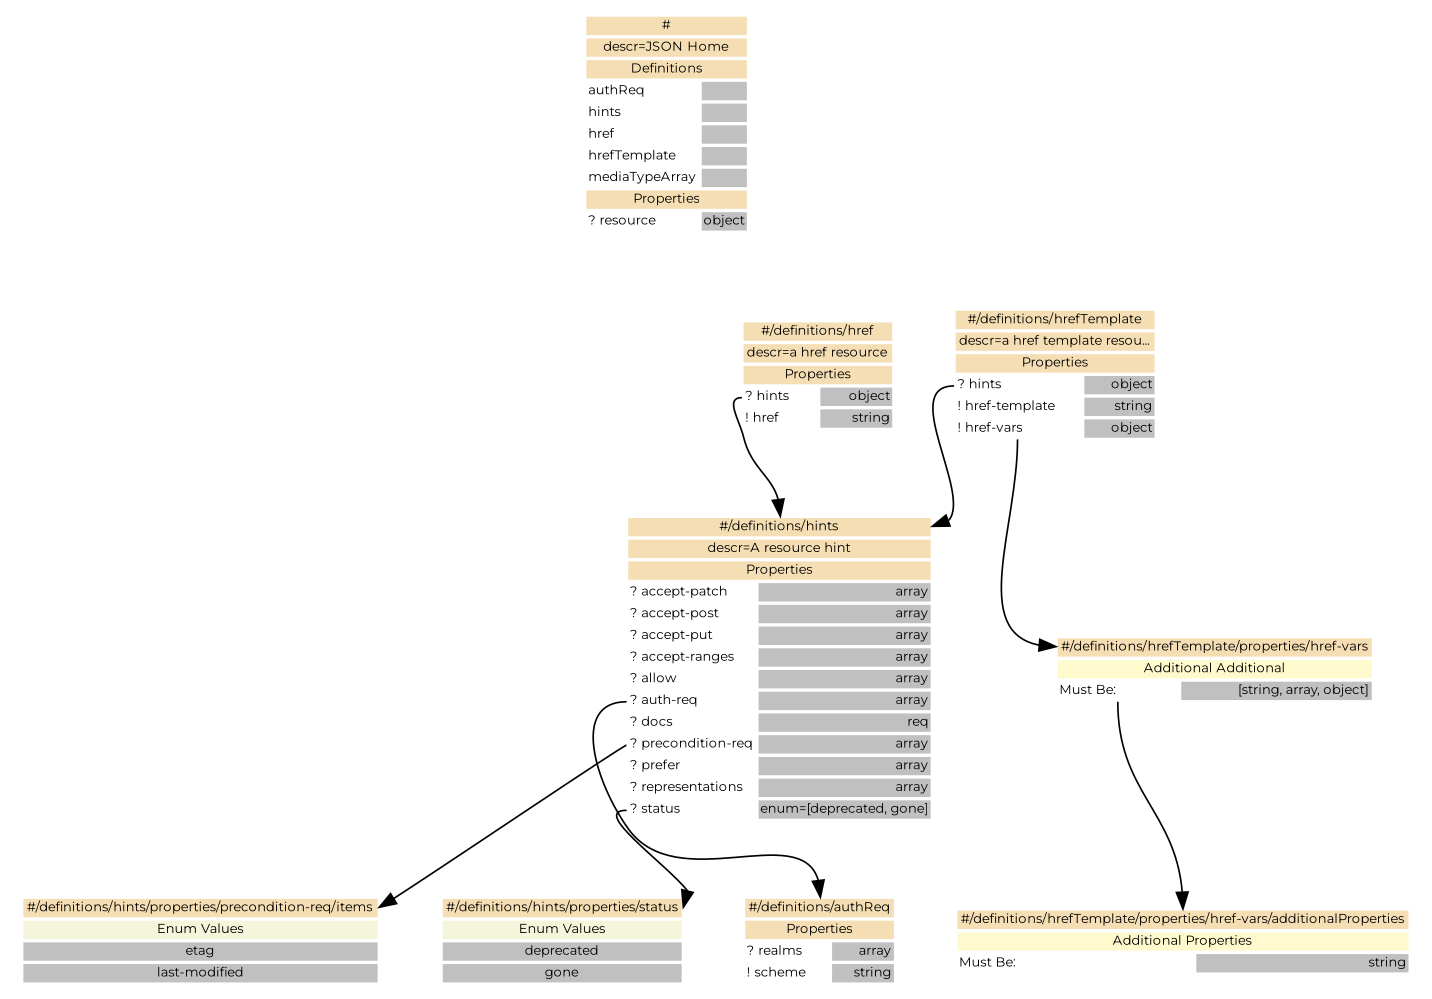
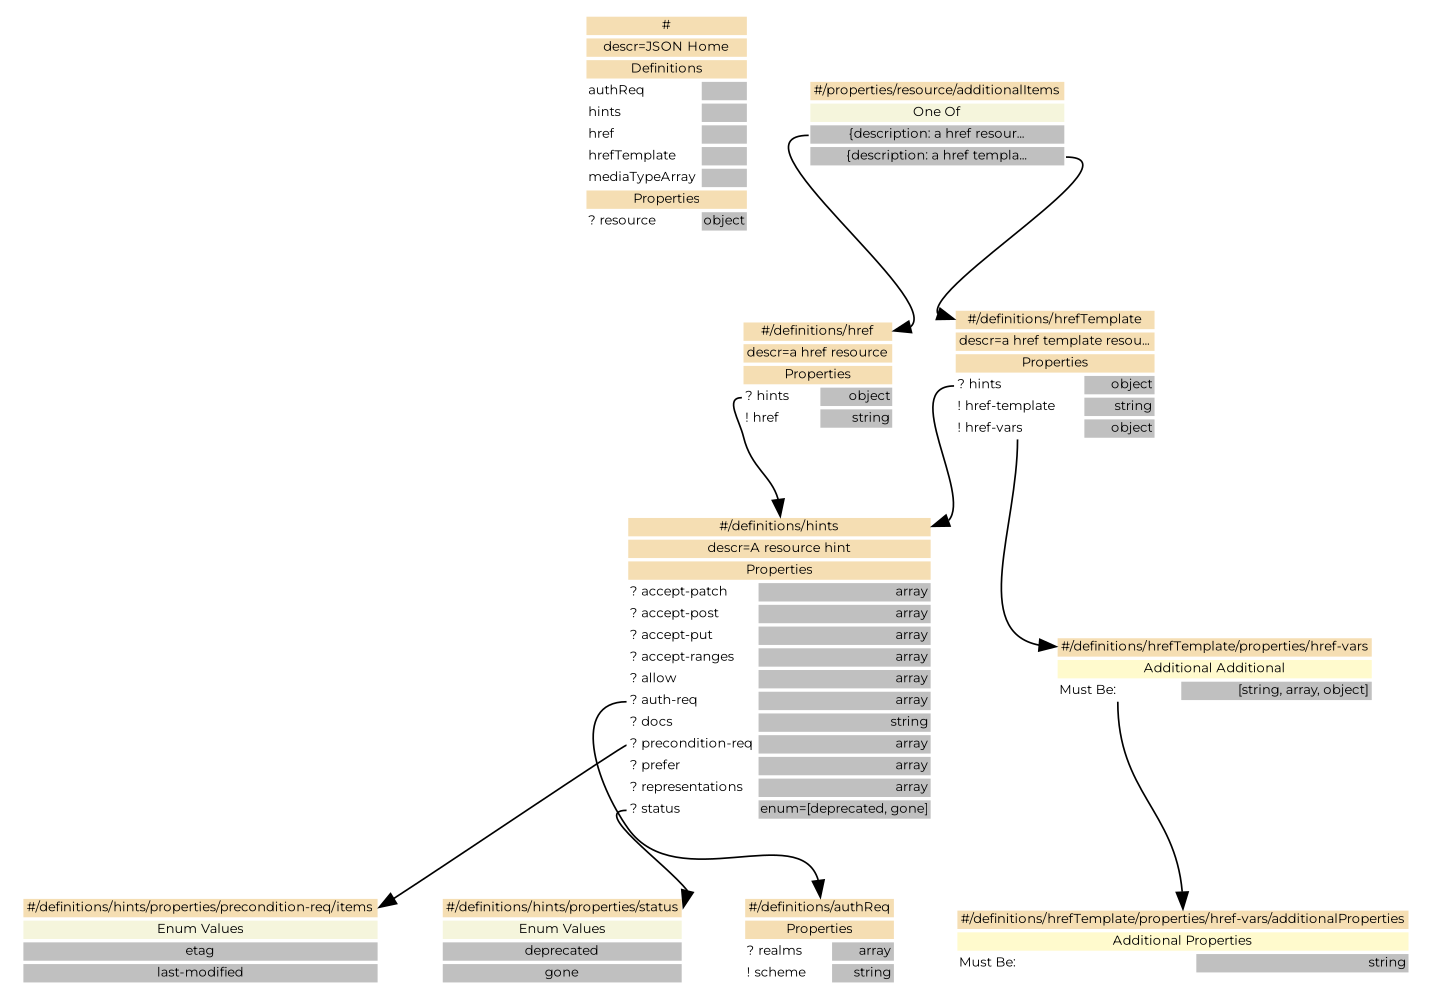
none -> (937, 124)
(918, 722) -> (910, 722)
